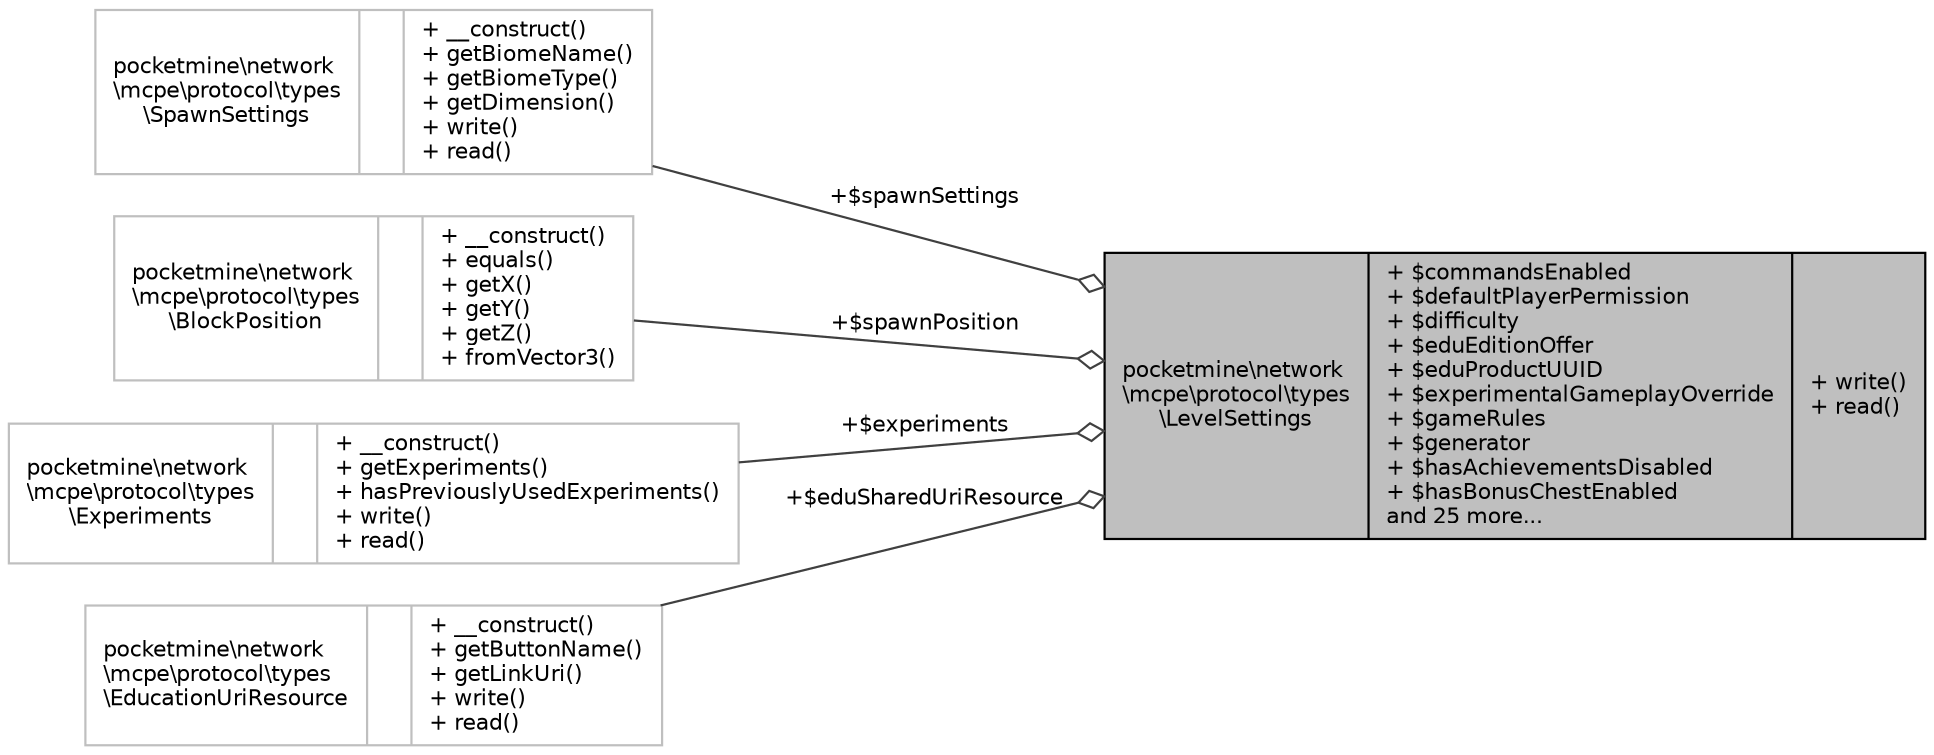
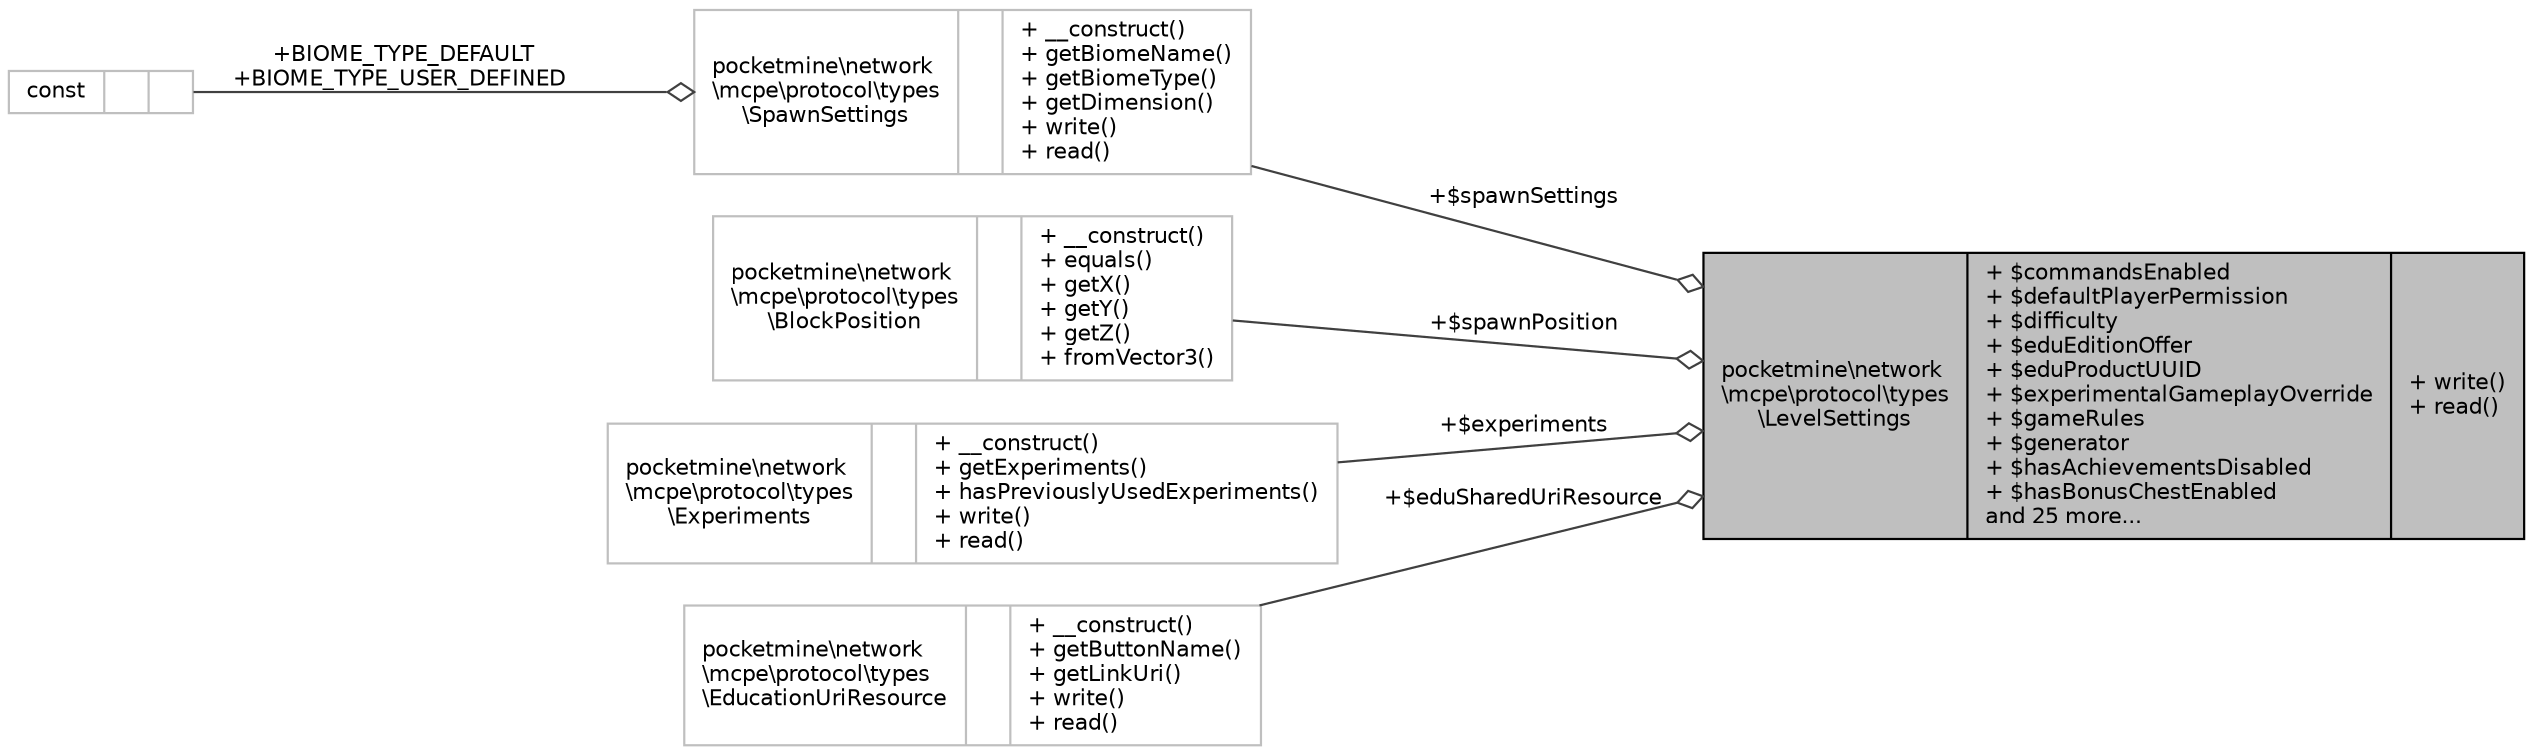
none -> (101, 92)
